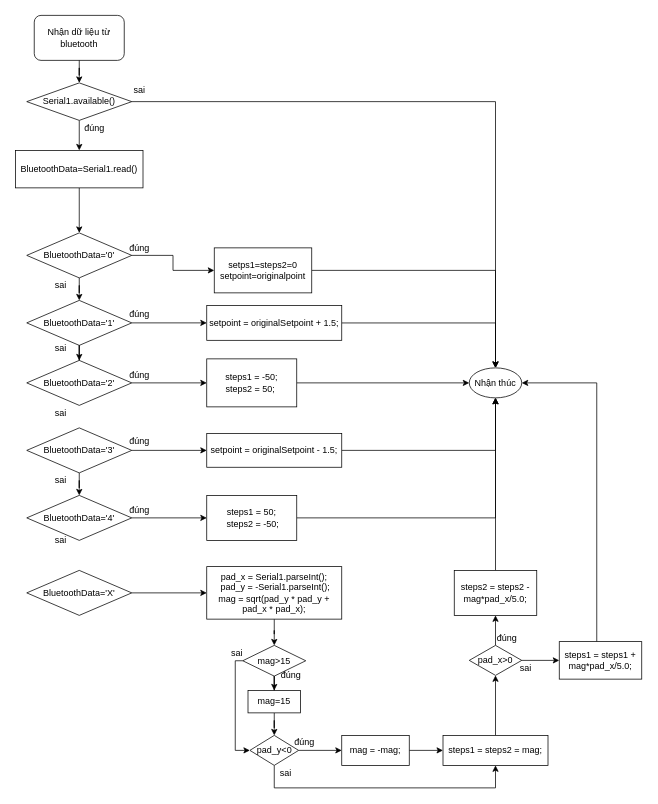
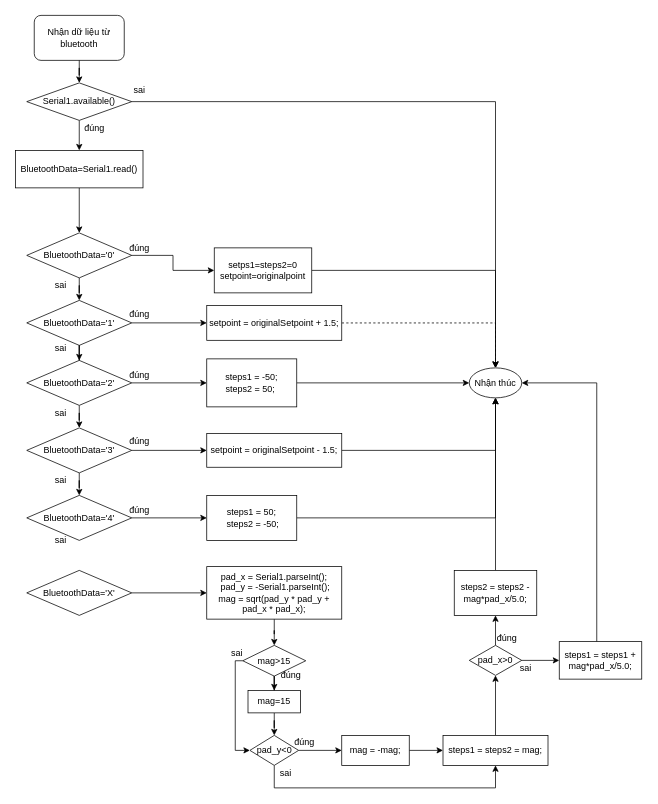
(417, 323) -> (417, 323)
none -> (79, 419)
